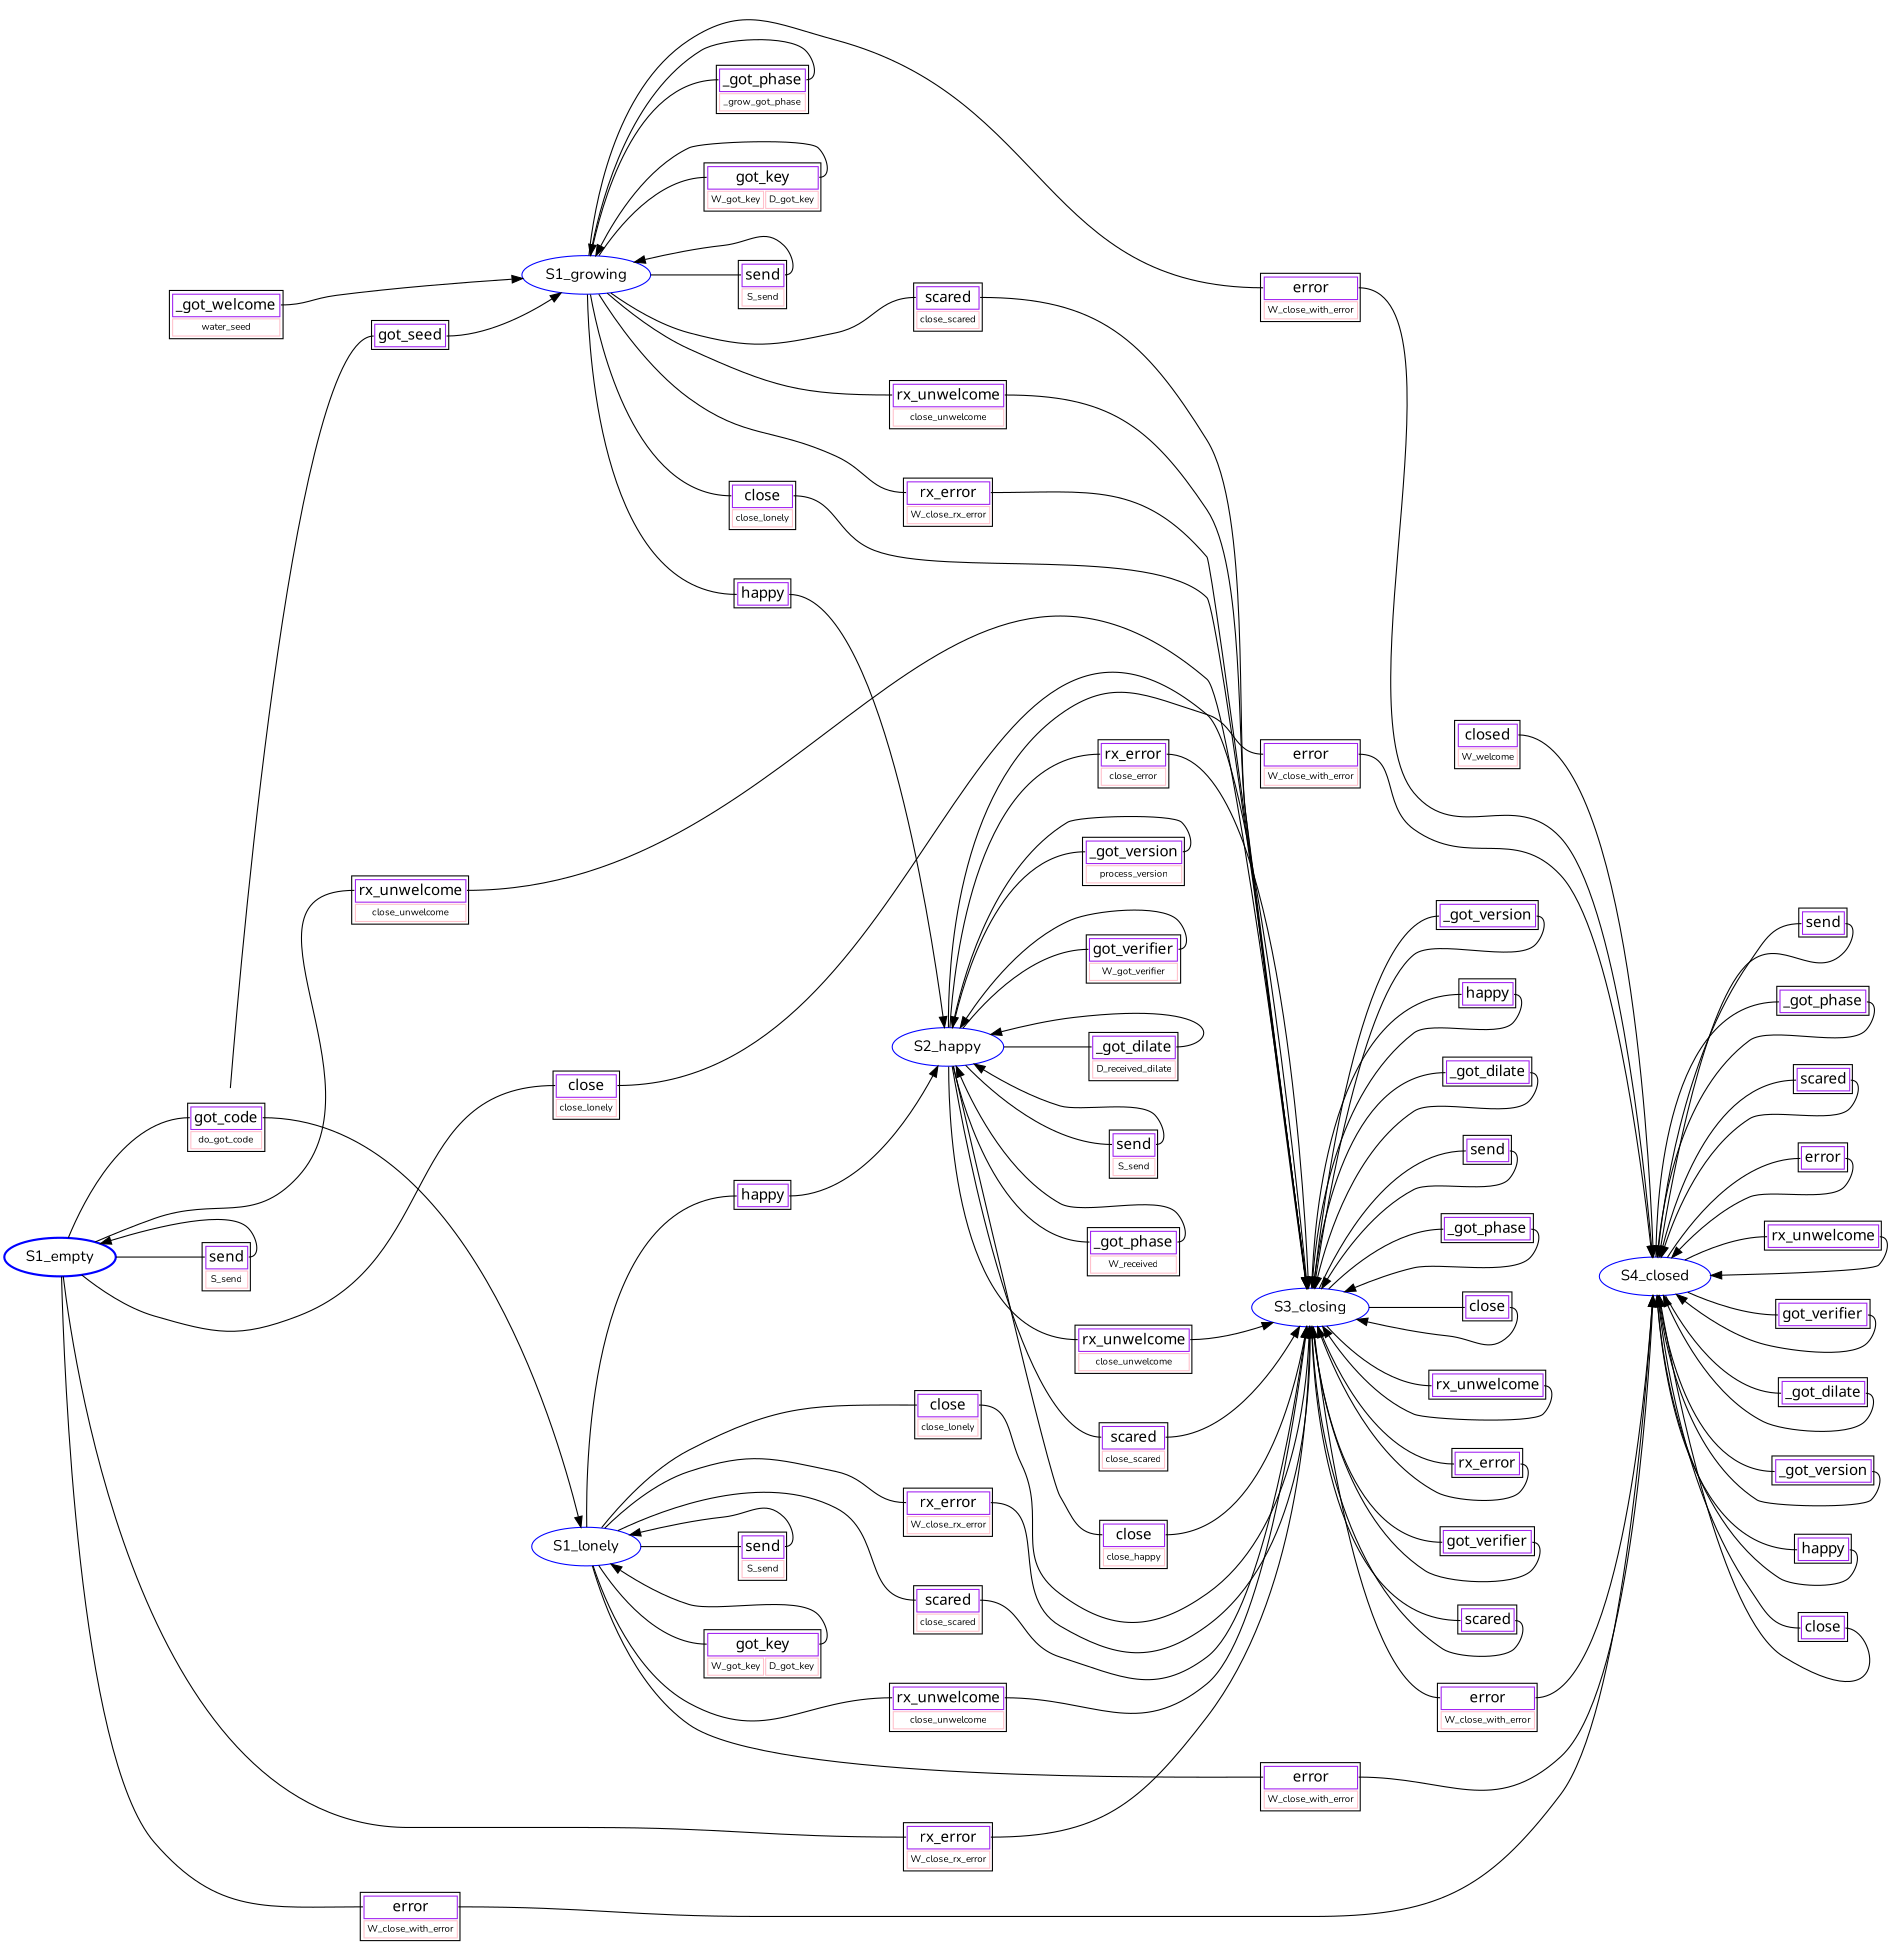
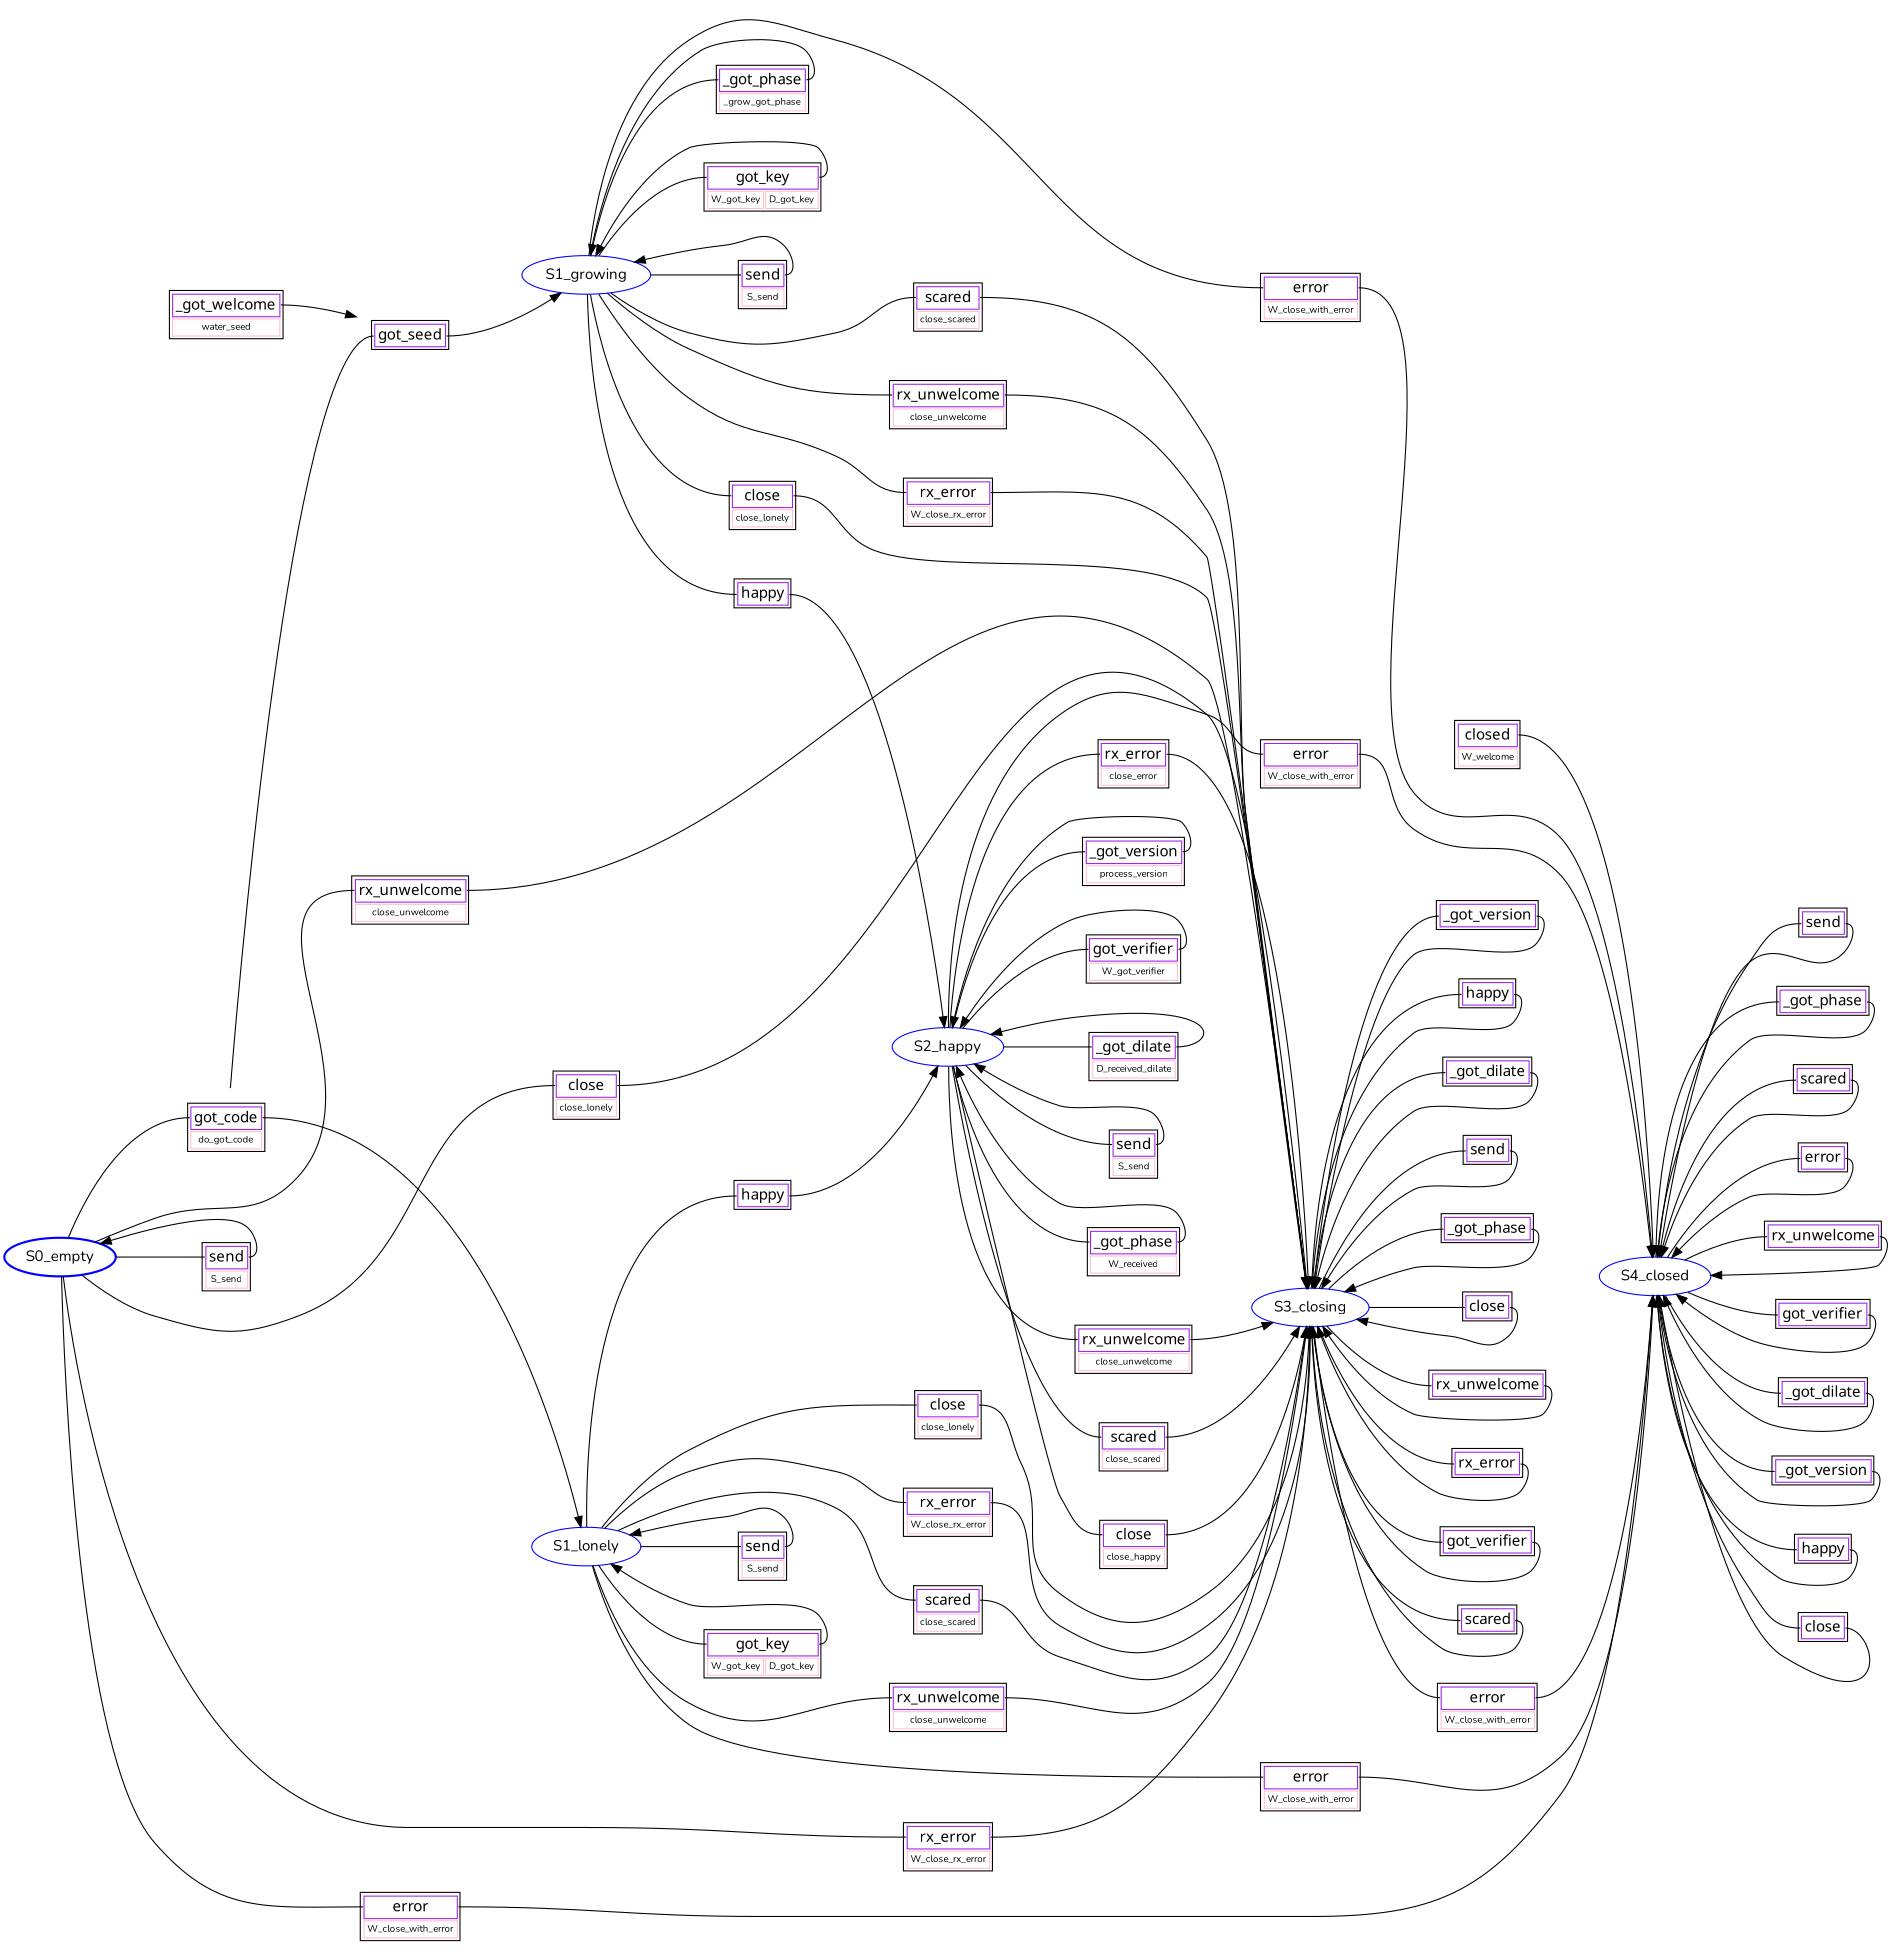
(396, 289) -> (314, 308)
(60, 1257) -> (60, 1257)
